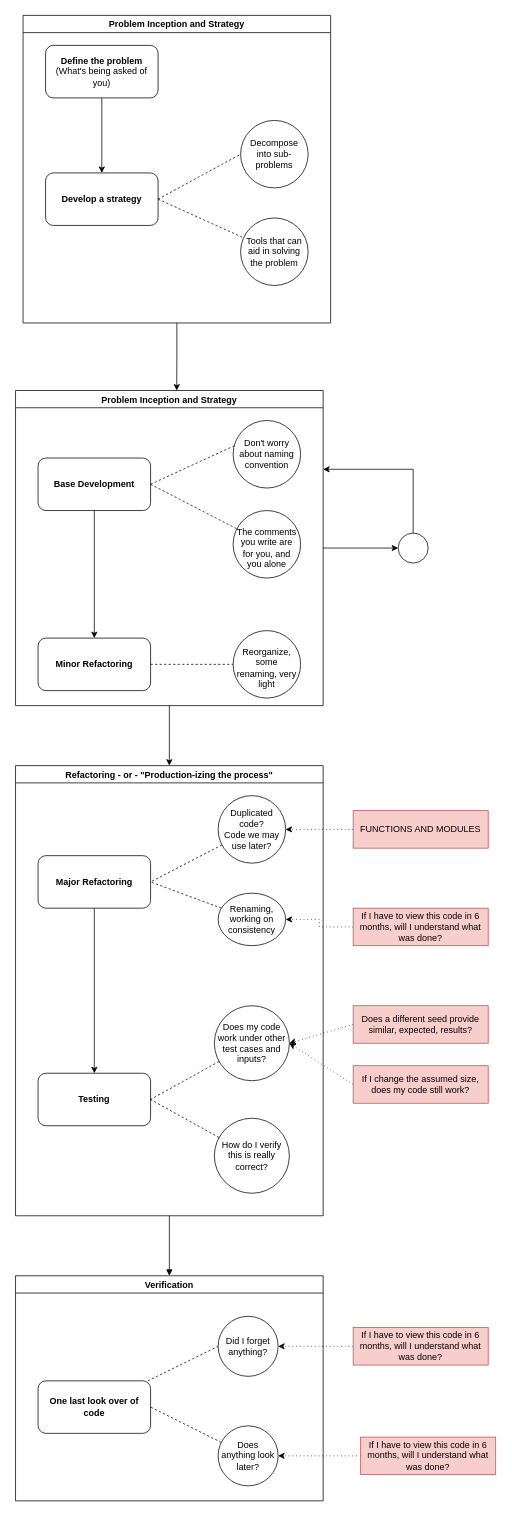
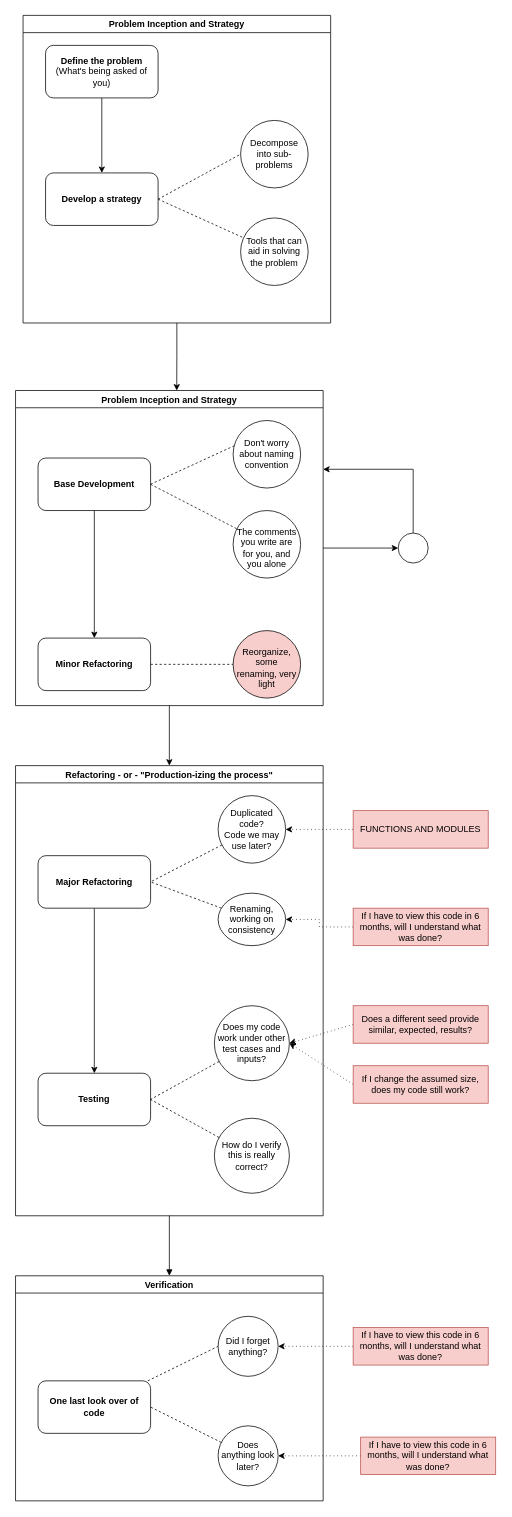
(267, 664) -> (267, 664)
